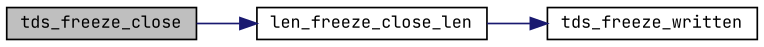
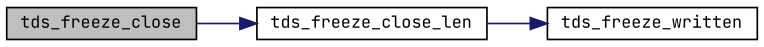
(372, 24) -> (372, 24)
